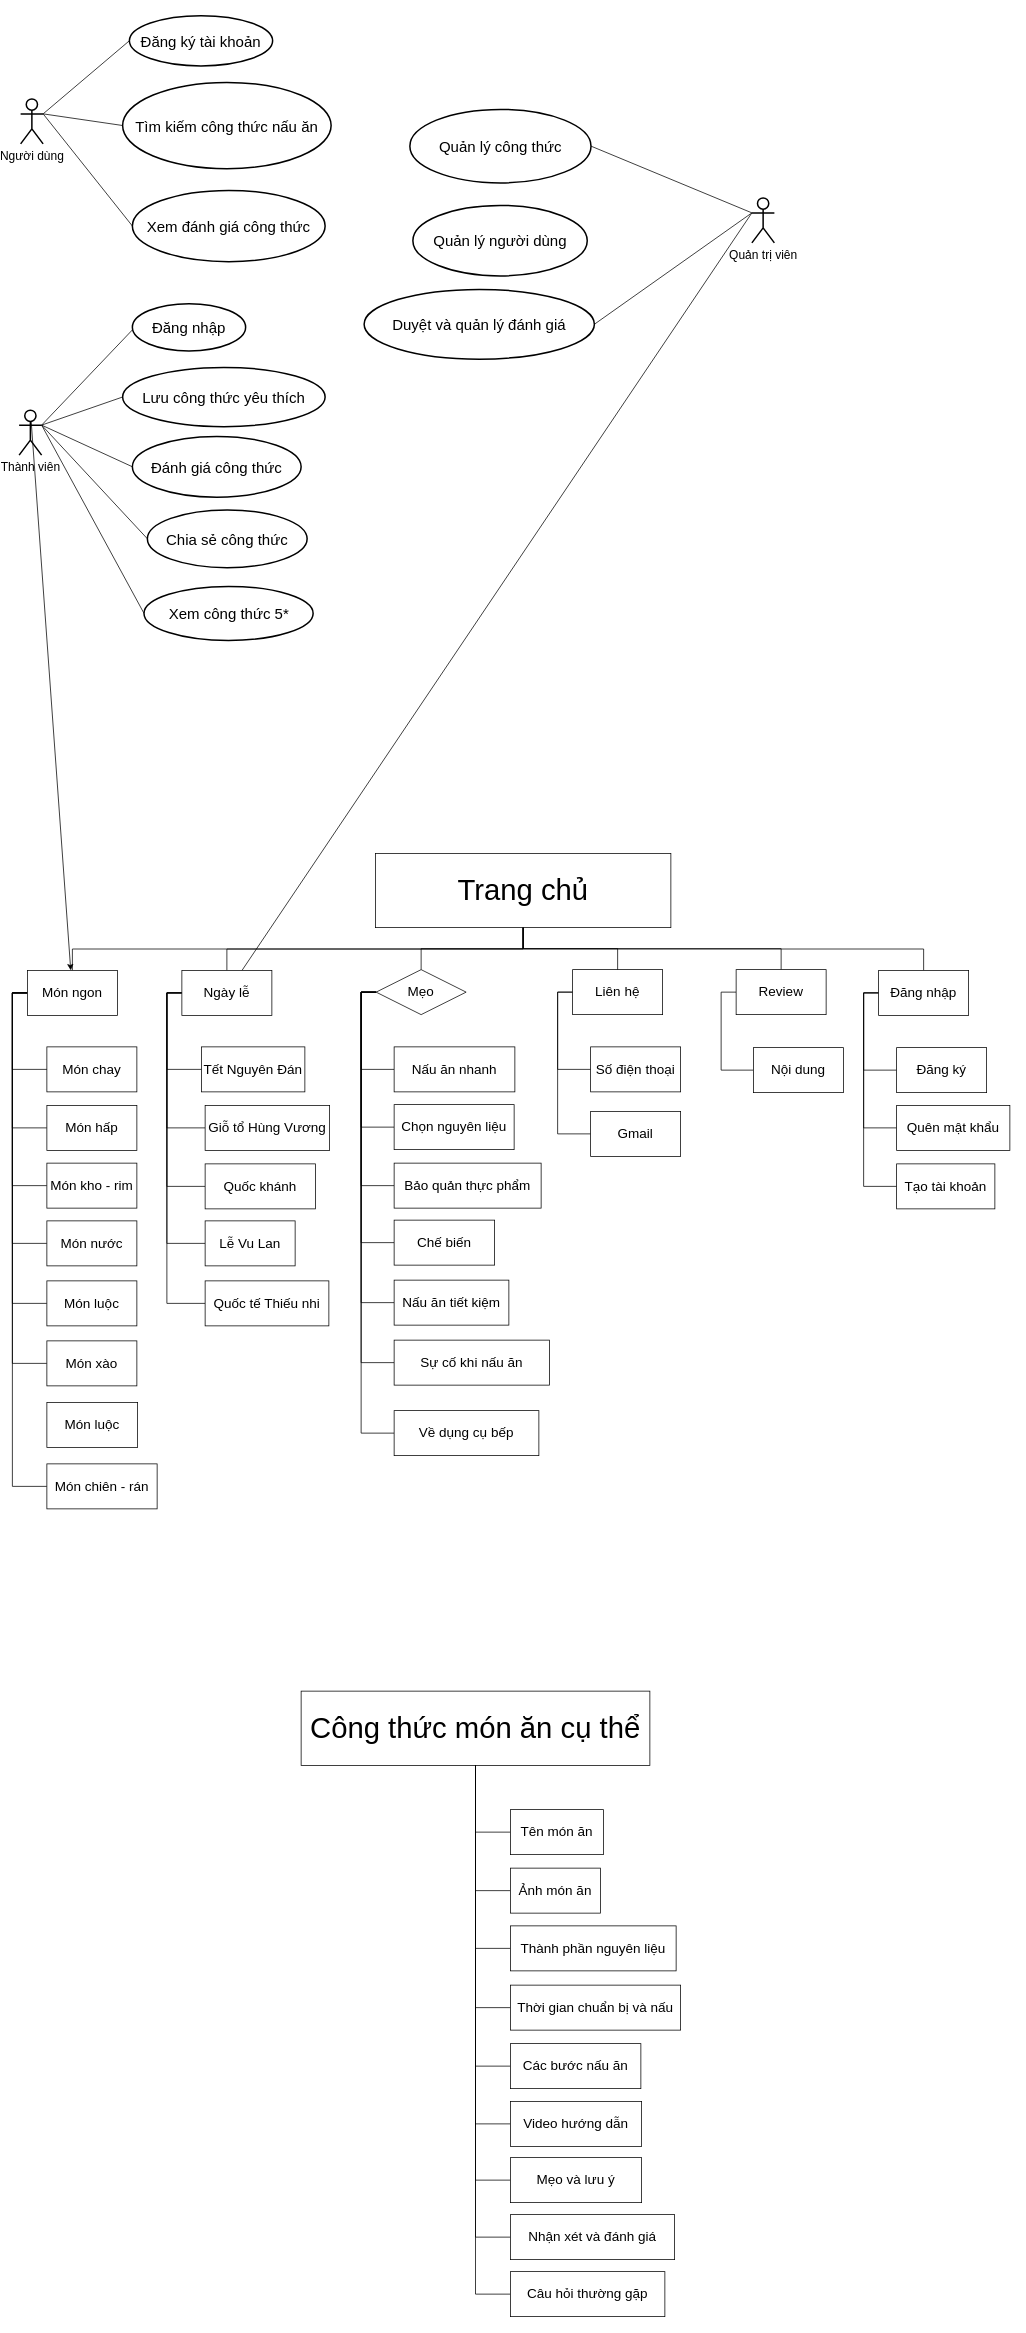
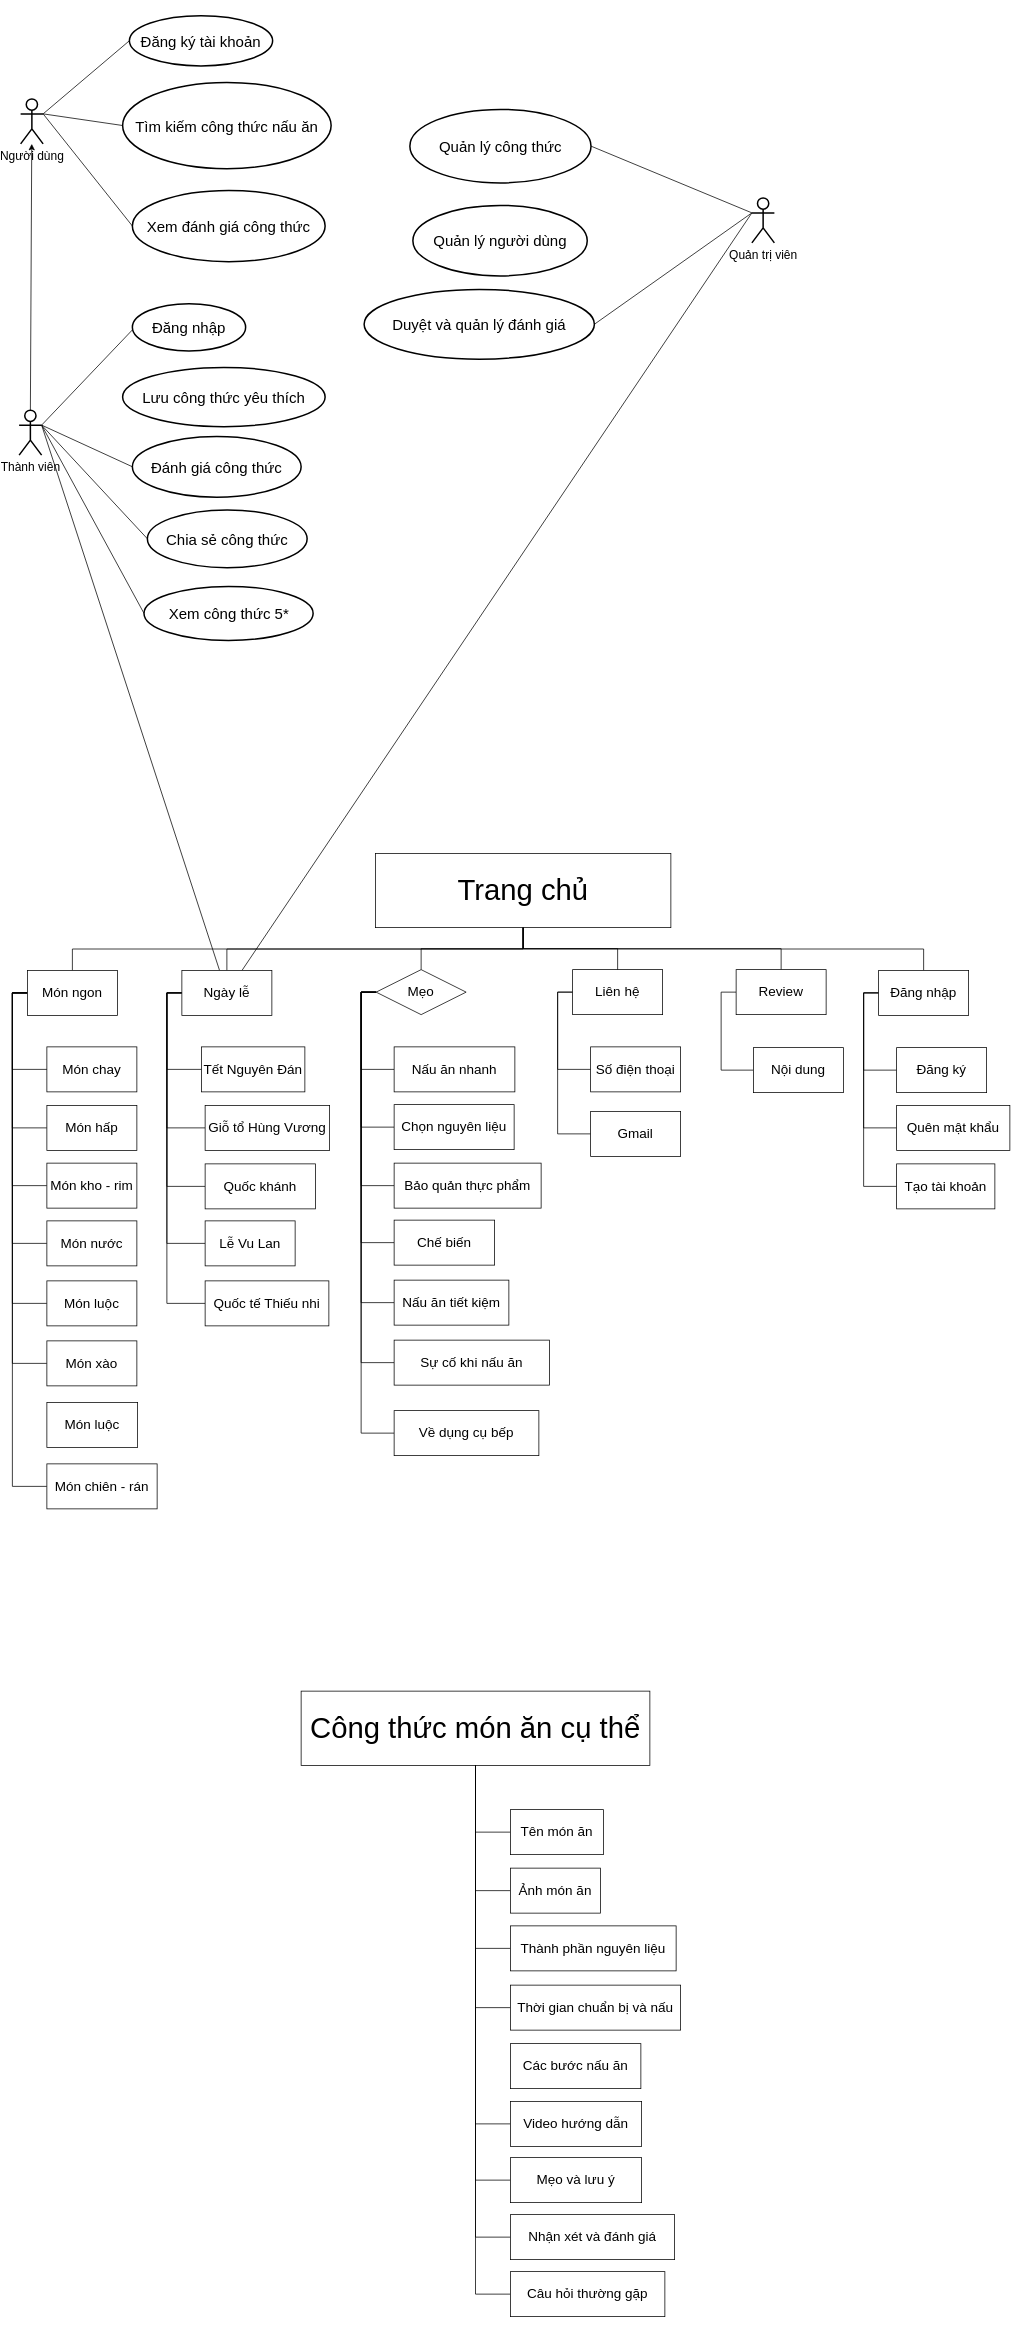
(83, 411) -> (131, 700)
(51, 695) -> (31, 204)
(494, 2066) -> none
